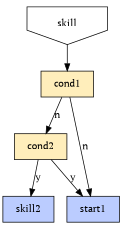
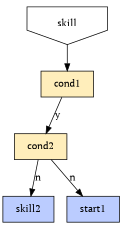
(58, 115) -> (58, 115)
(79, 143) -> none
(38, 178) -> (38, 178)
(73, 178) -> (73, 178)
